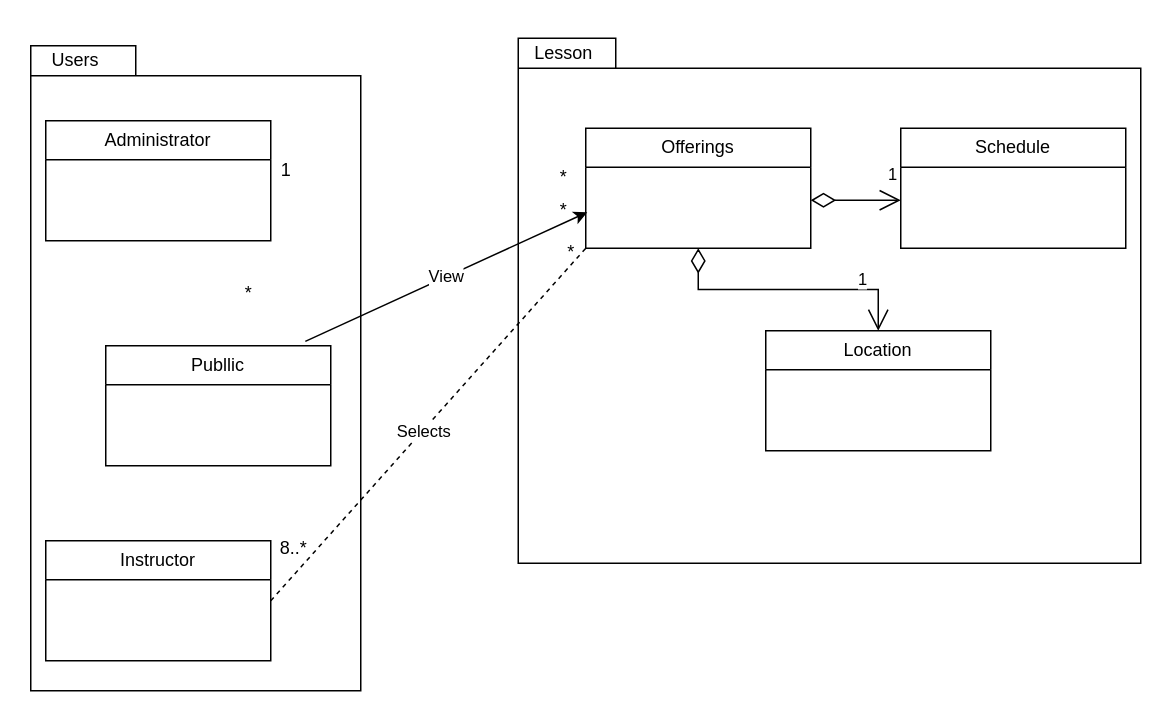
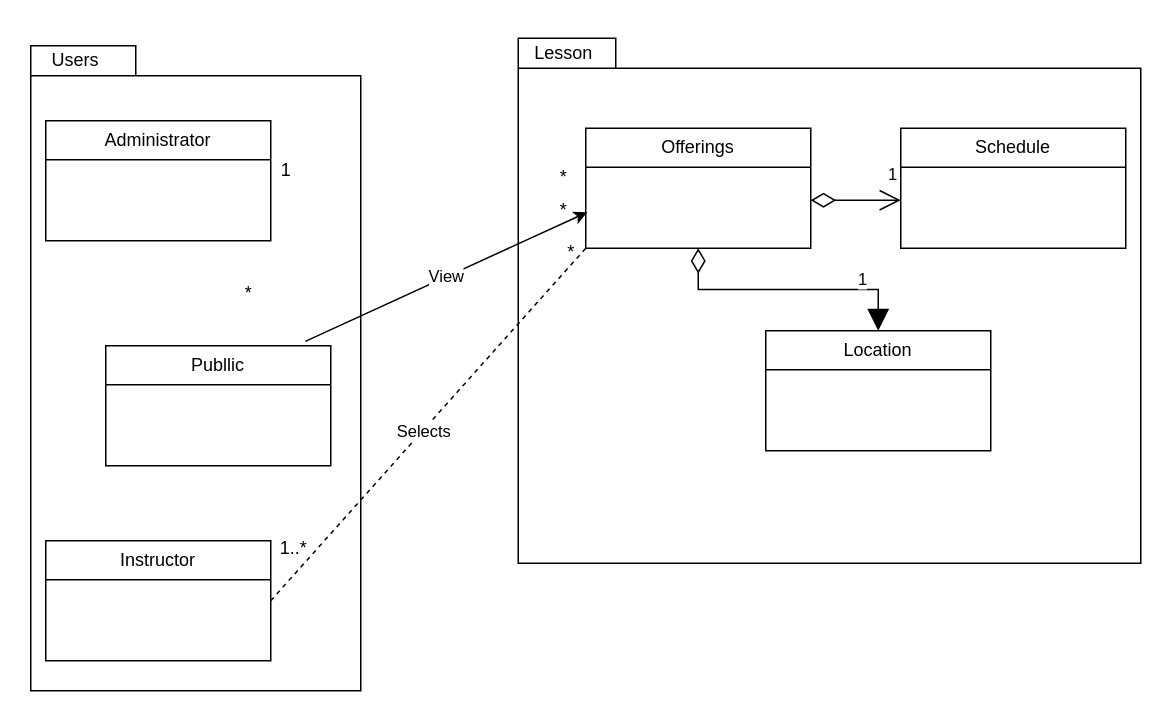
(878, 316) -> (878, 308)
(294, 548) -> (294, 548)
